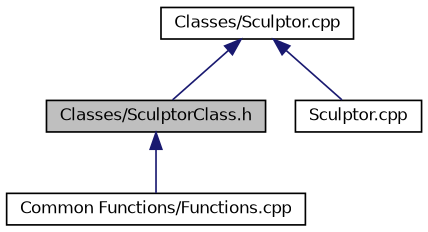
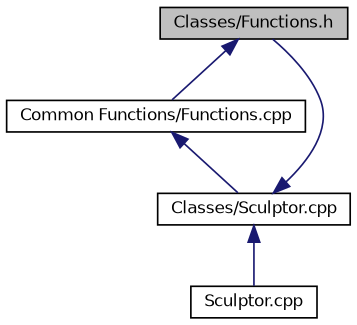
(156, 116) -> (254, 23)
none -> (211, 168)
